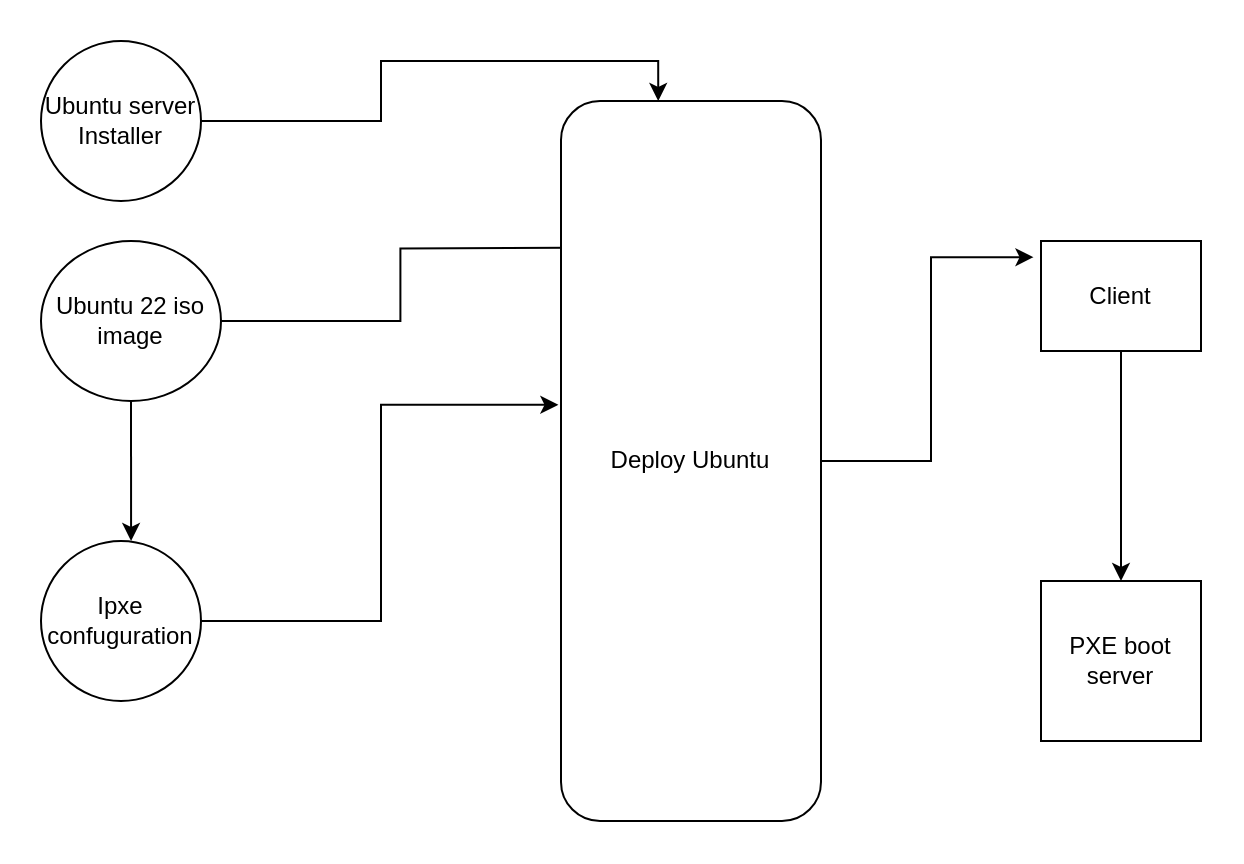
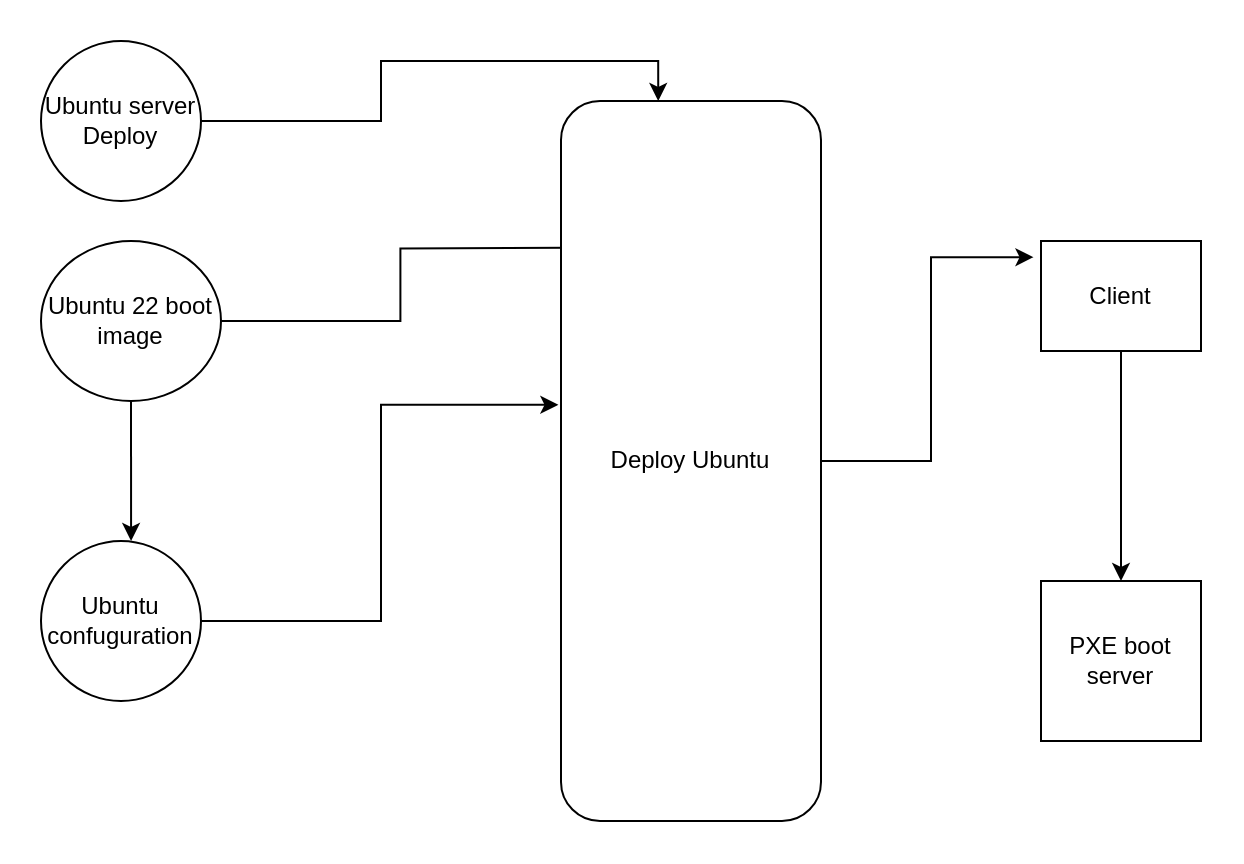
(121, 121) -> (121, 121)
(131, 321) -> (131, 321)
(121, 621) -> (121, 621)
